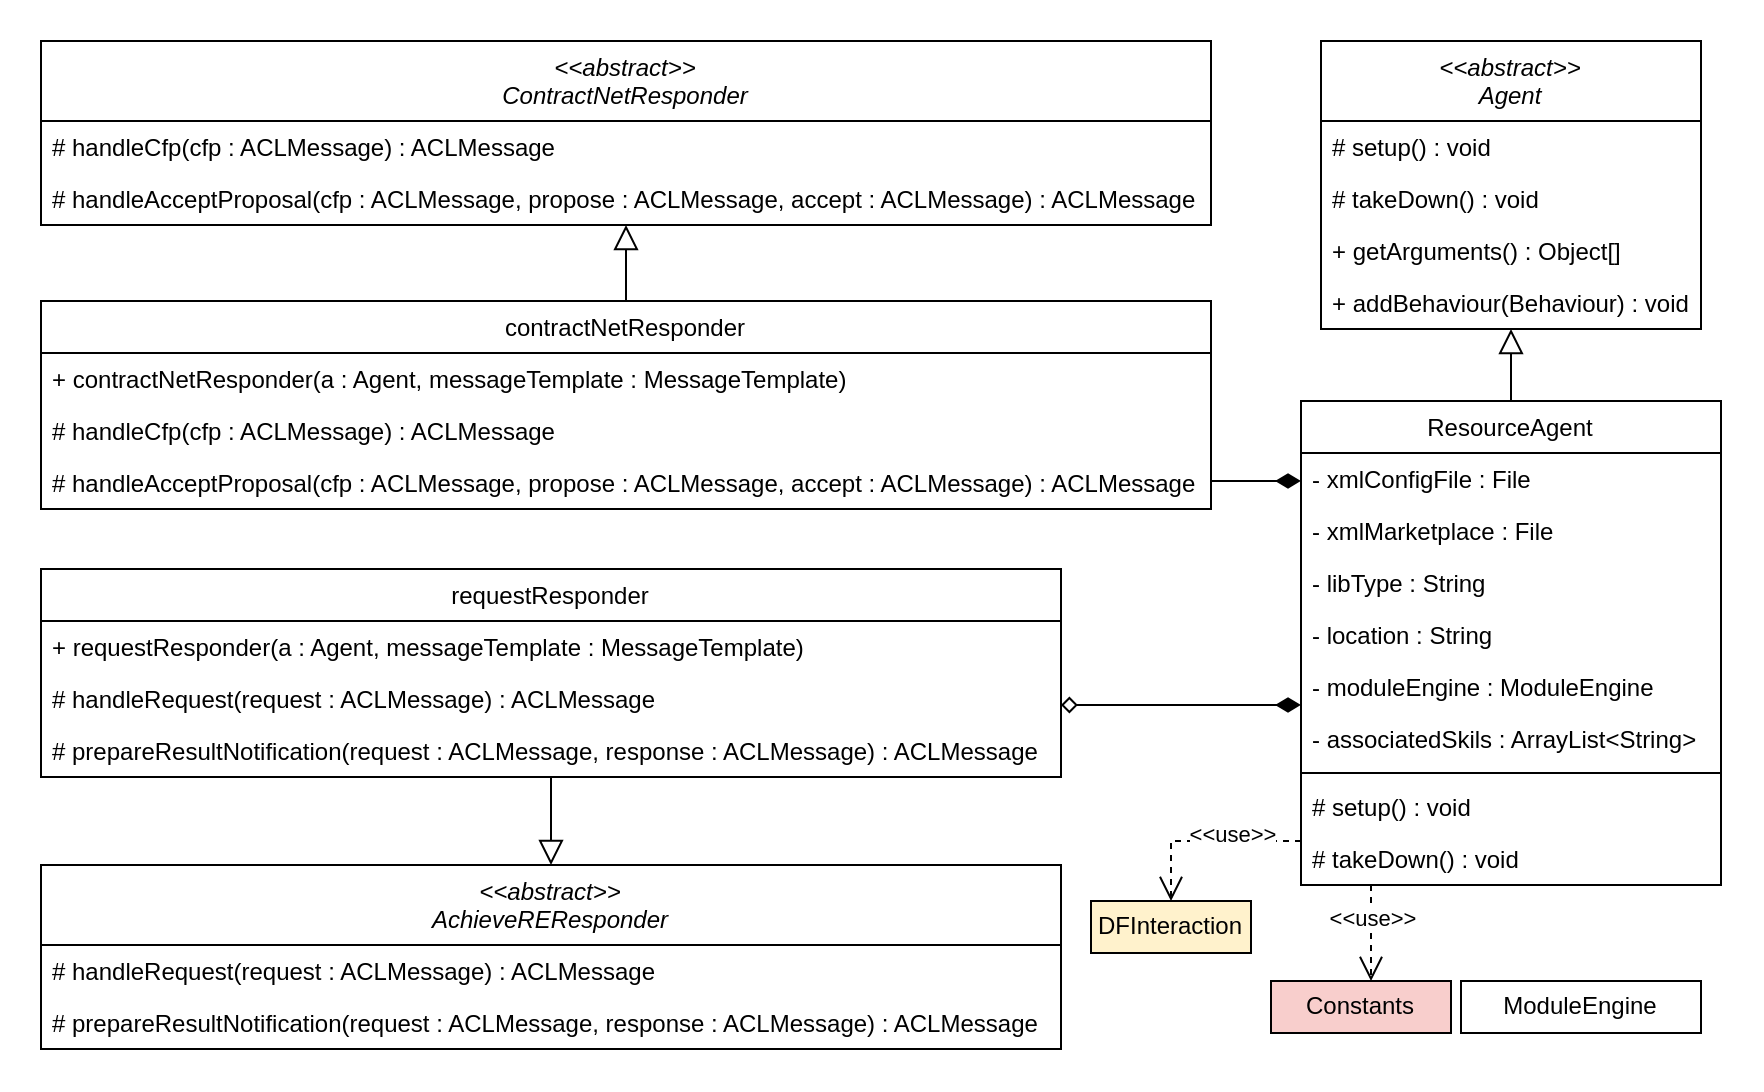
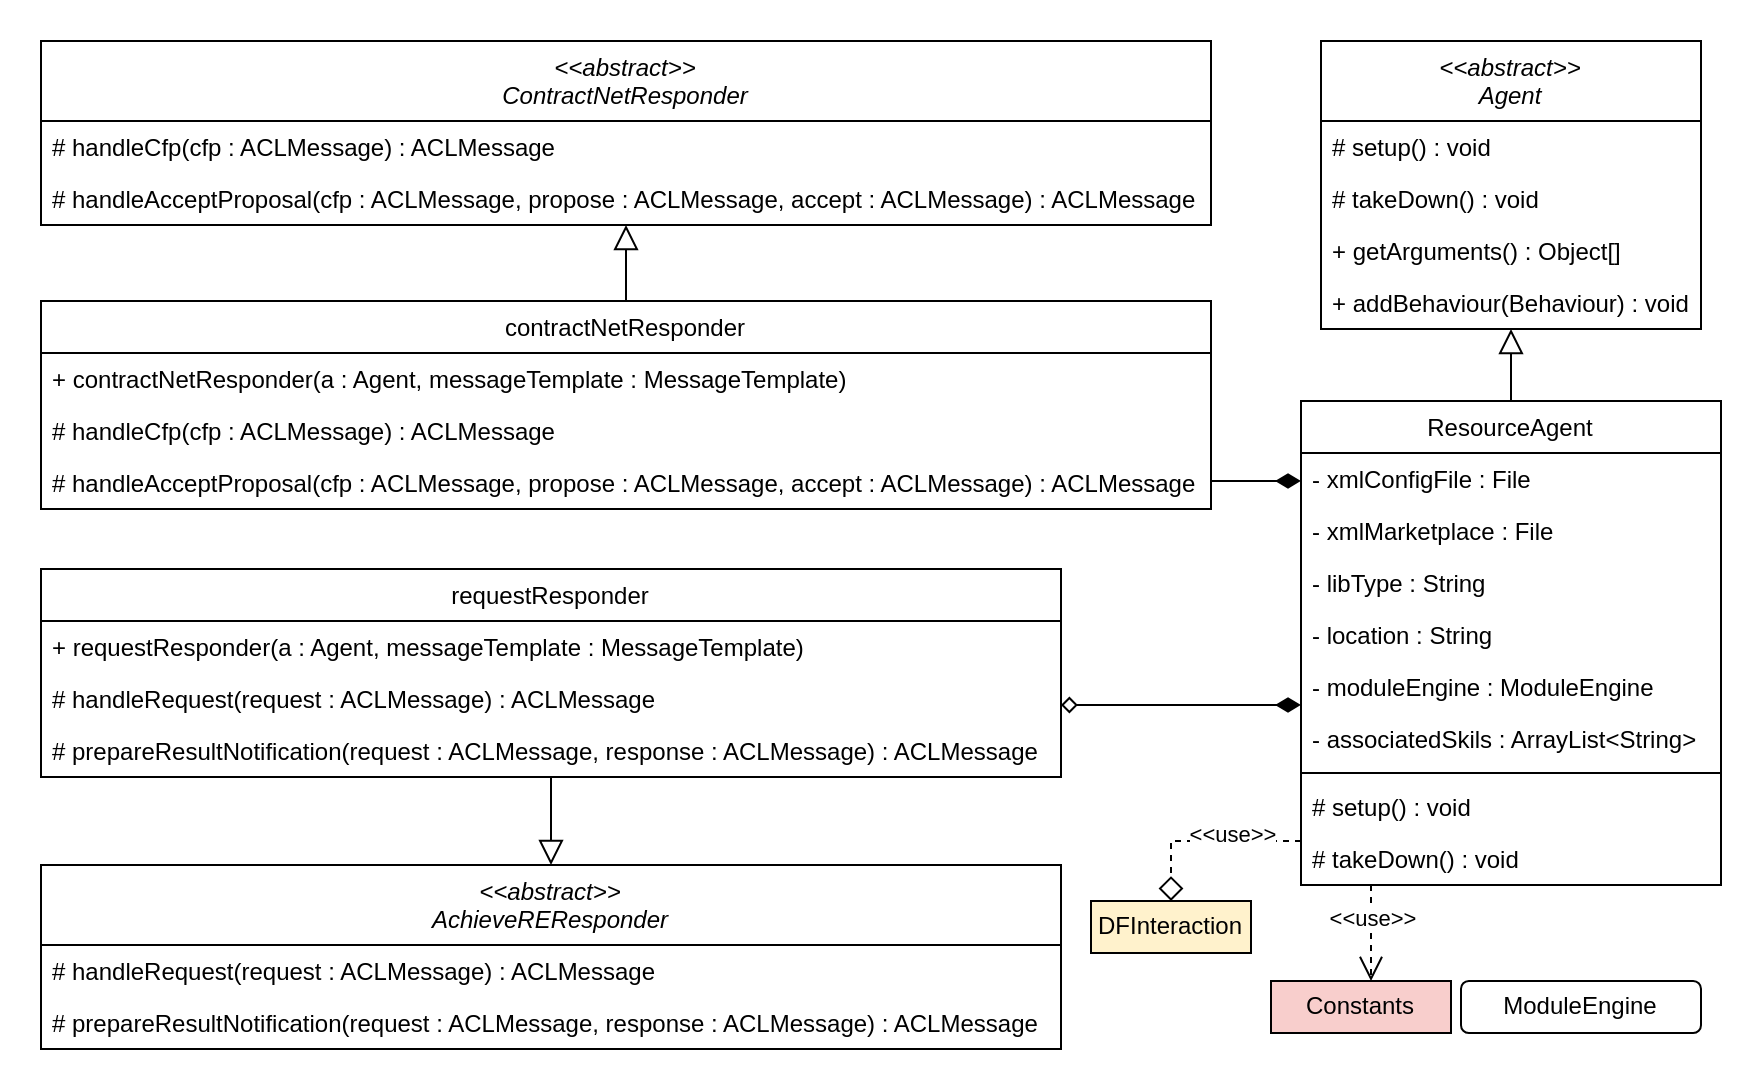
(1171, 885) -> (1171, 876)
(1581, 1007) -> (1581, 1007)
